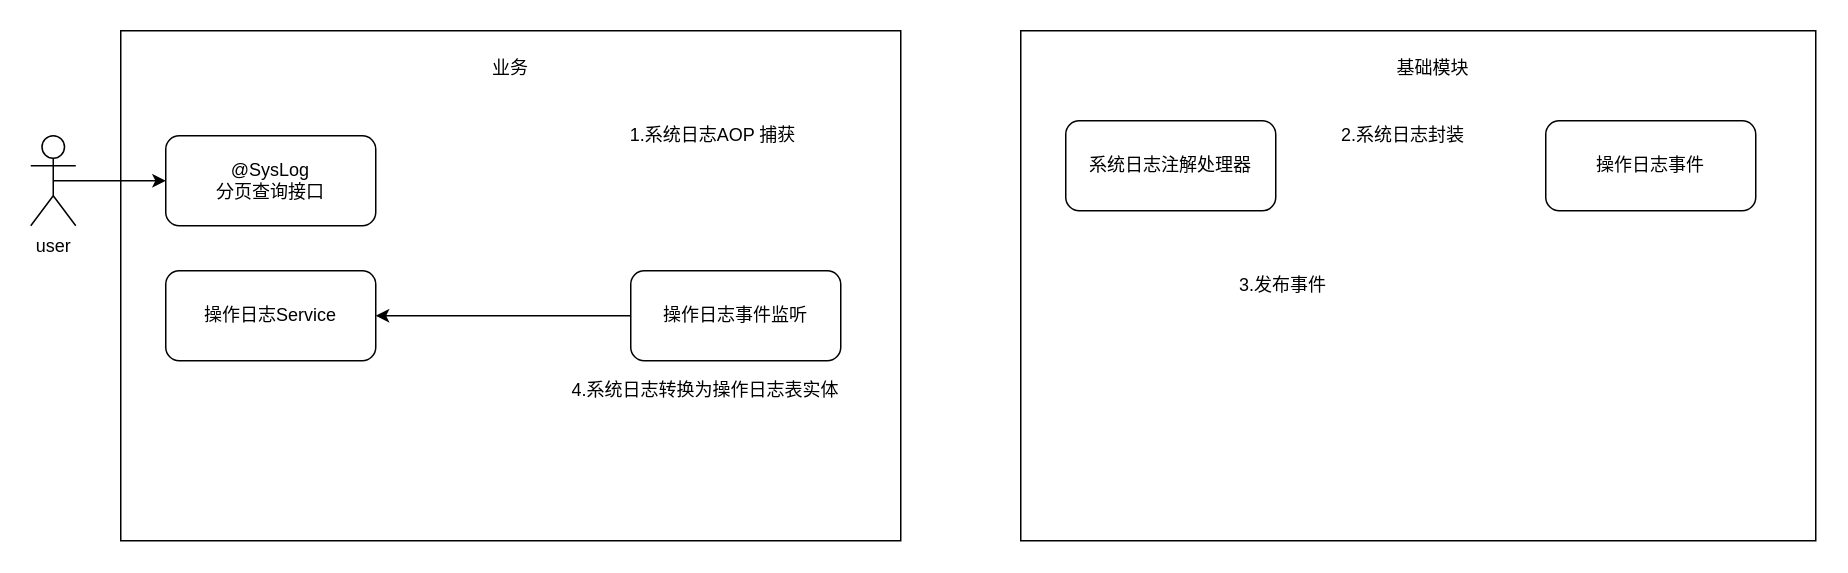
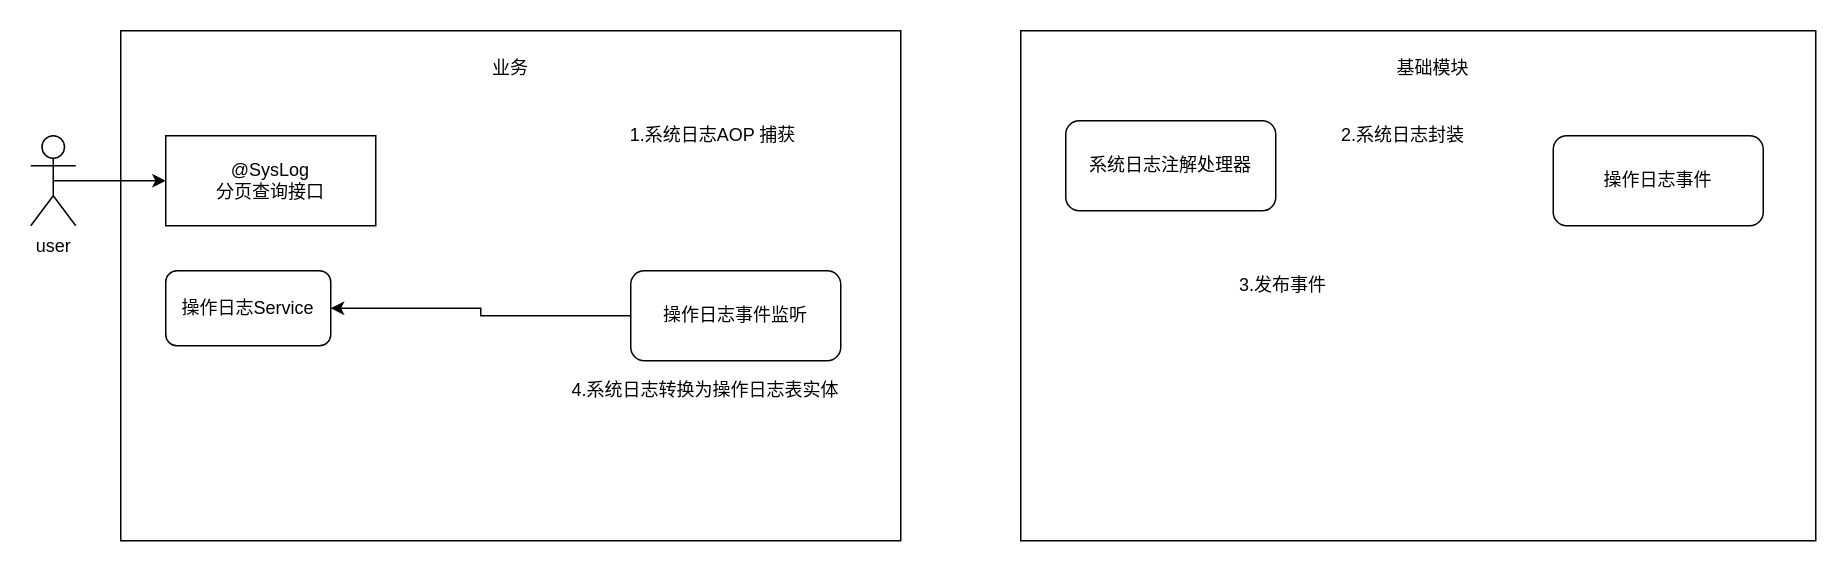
(1651, 166) -> (1658, 181)
(271, 181) -> (271, 181)
(271, 316) -> (248, 308)
